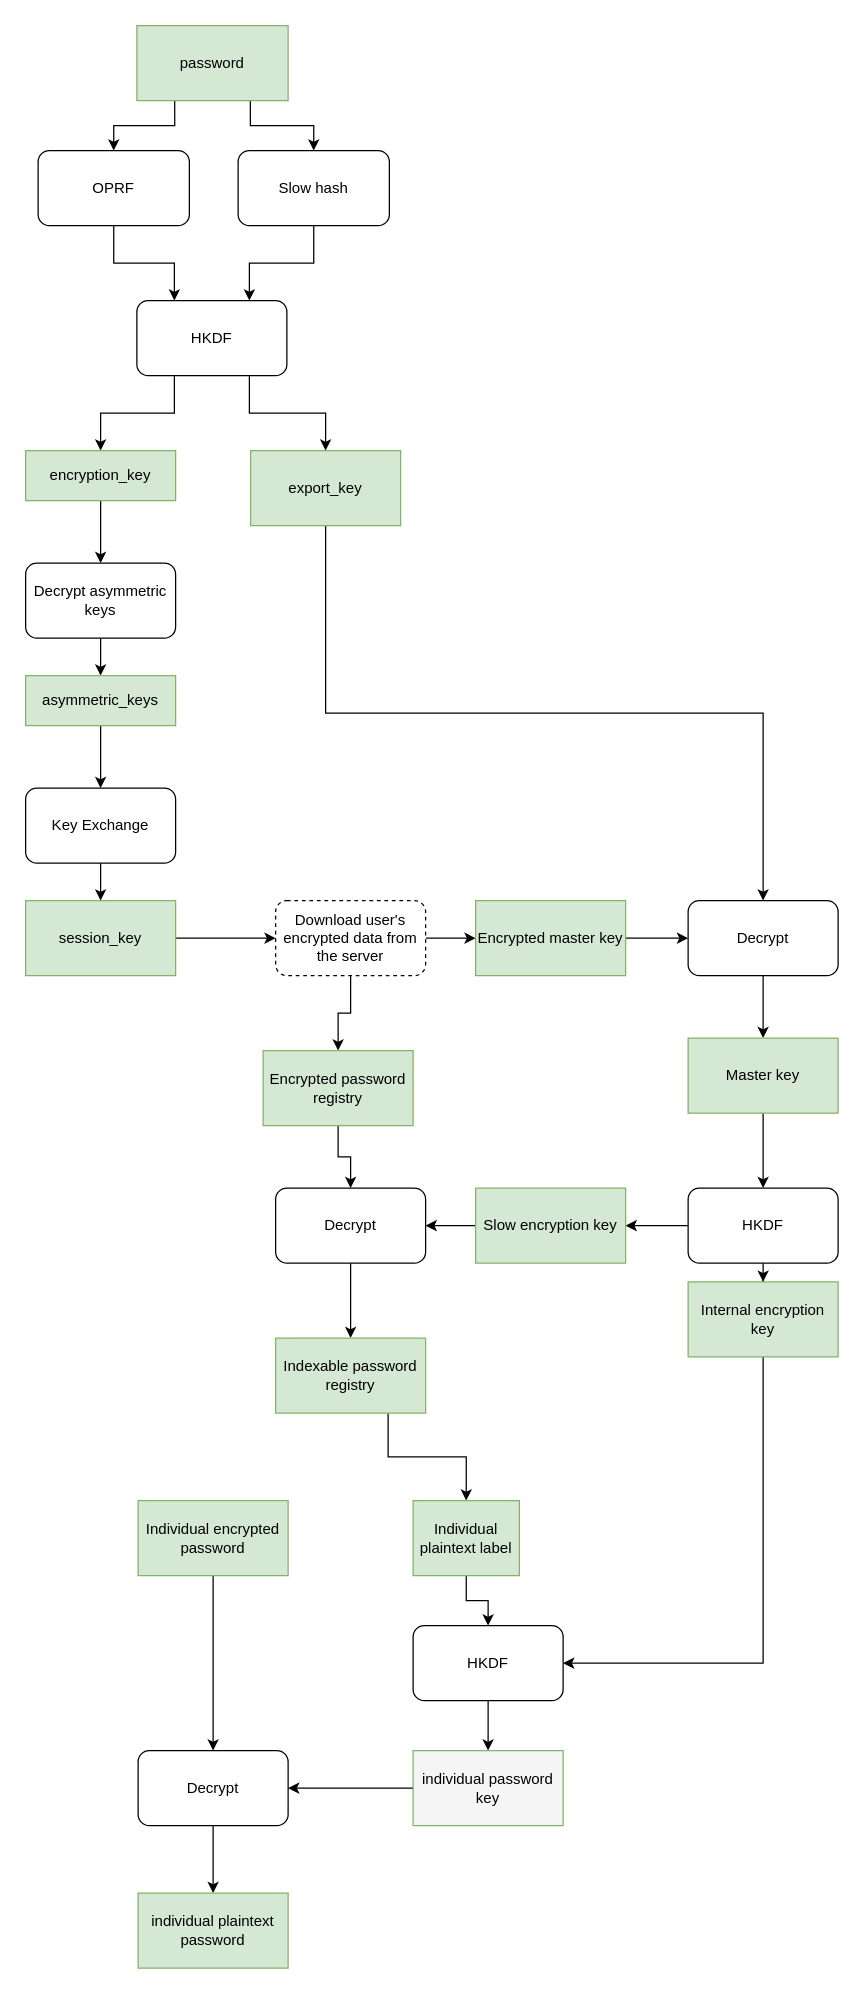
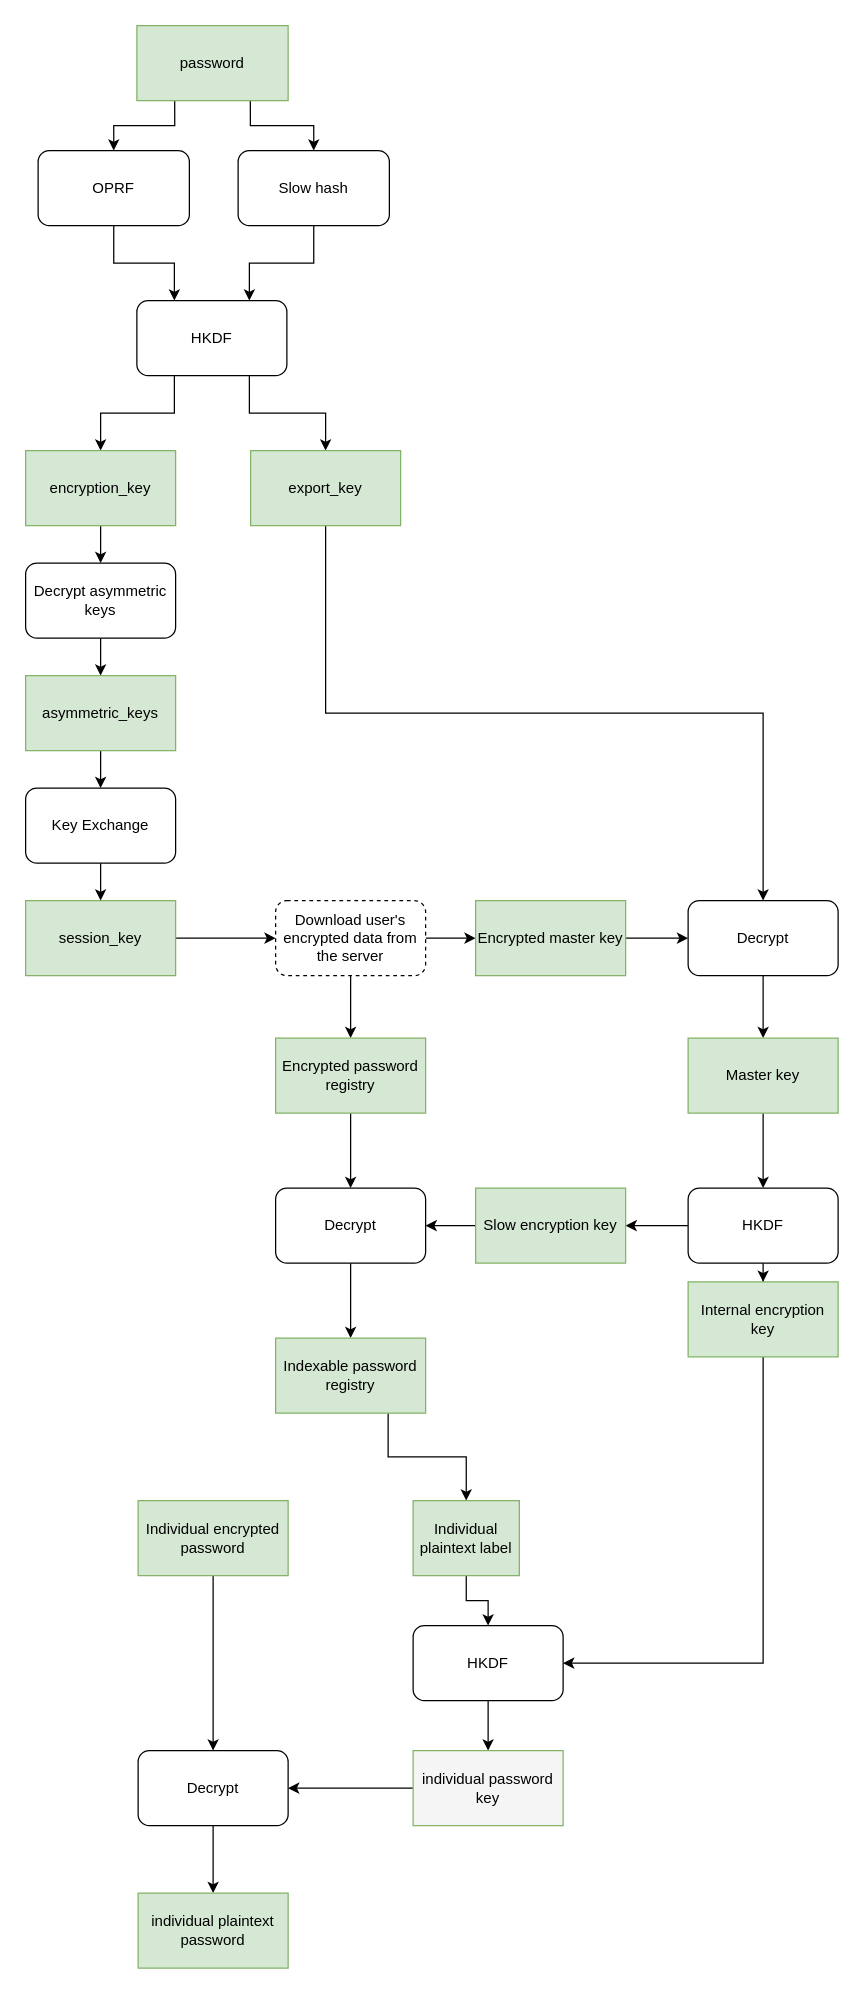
(101, 476) -> (101, 488)
(101, 701) -> (101, 713)
(338, 1088) -> (351, 1076)
